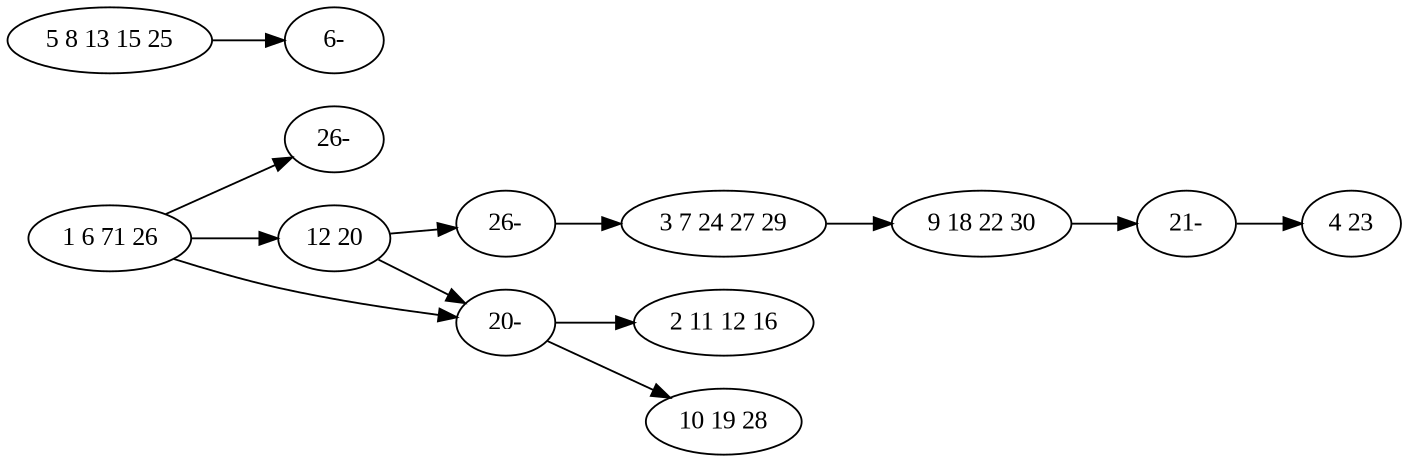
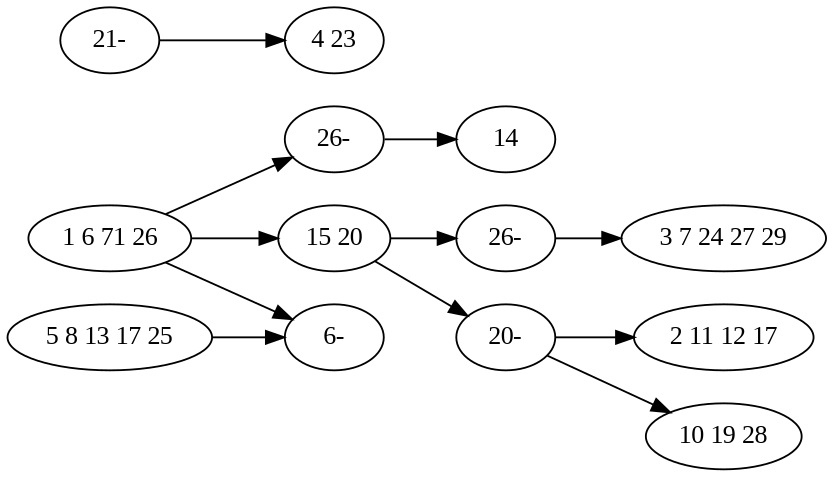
(110, 40) -> (110, 337)
none -> (506, 139)
(982, 224) -> none
(334, 238) -> (334, 238)
(305, 293) -> (221, 287)
(724, 323) -> (724, 337)
